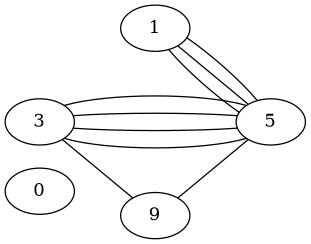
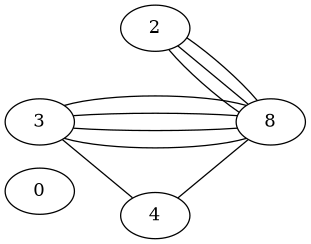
(155, 28) -> (155, 28)
(271, 122) -> (271, 122)
(155, 216) -> (155, 216)
